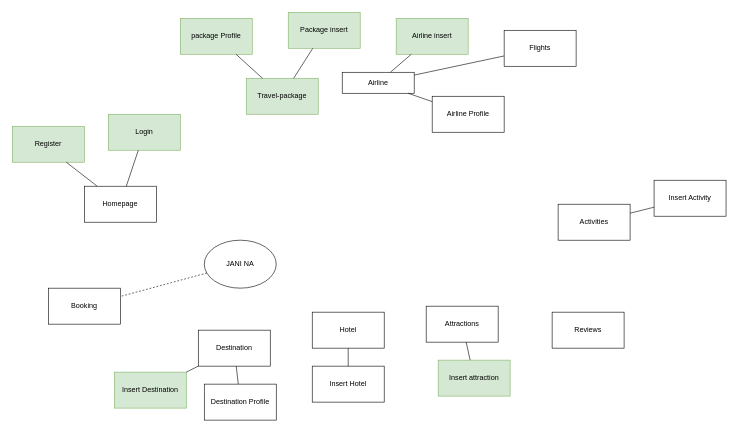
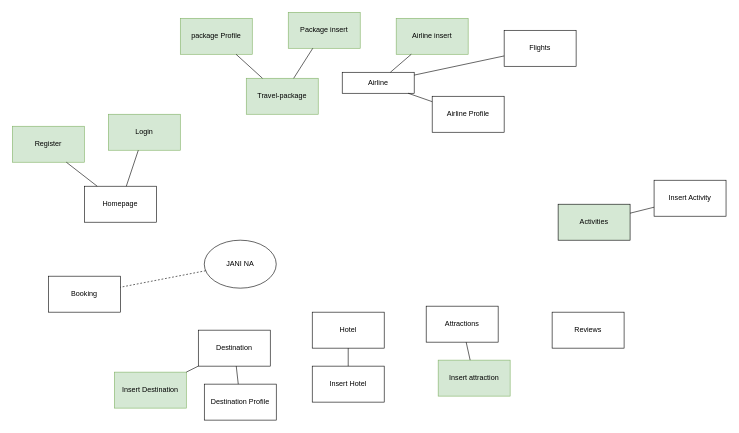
(594, 222) -> (594, 222)
(84, 306) -> (84, 294)
